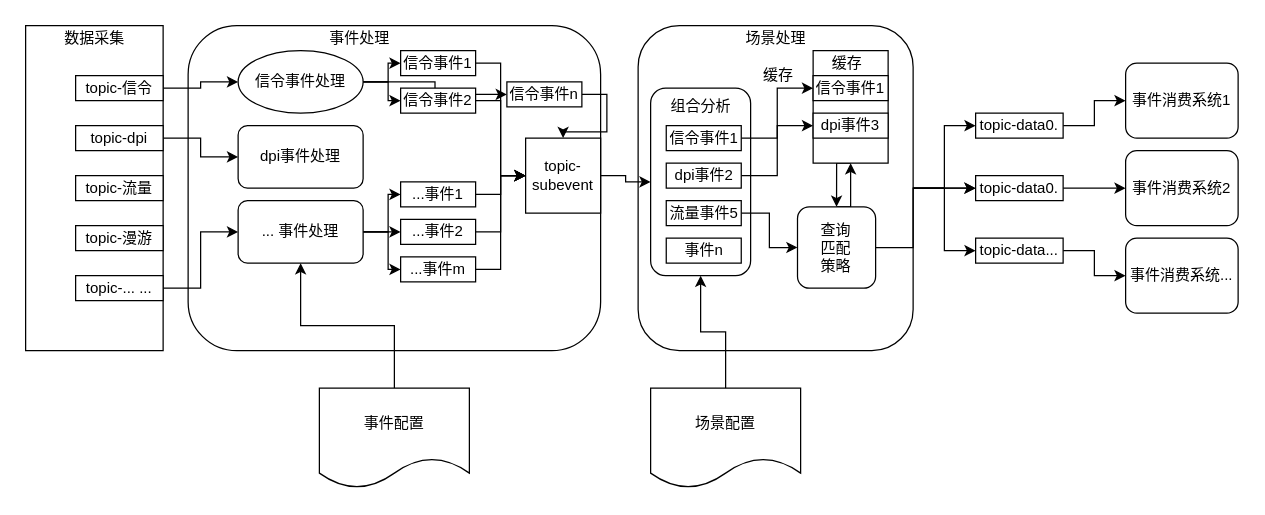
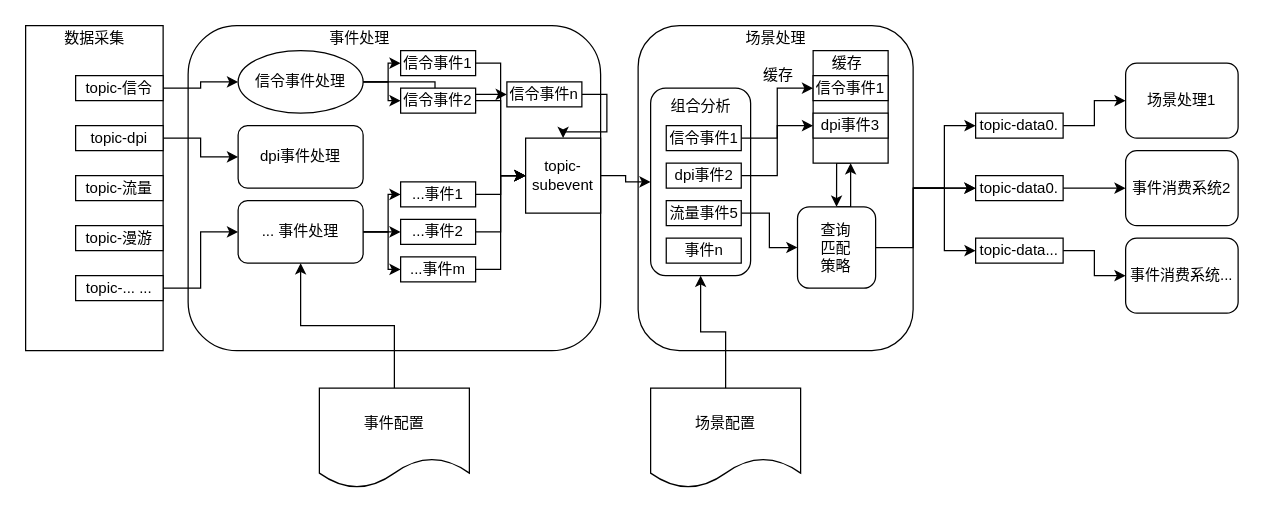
(1182, 101) -> (1182, 101)
